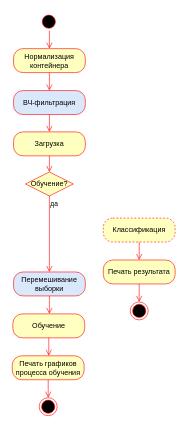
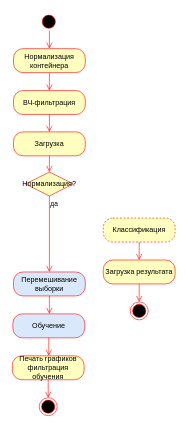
(50, 102) -> (50, 102)
(50, 184) -> (50, 184)
(140, 272) -> (140, 272)
(49, 326) -> (49, 326)
(48, 368) -> (48, 368)
